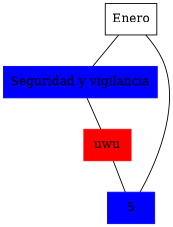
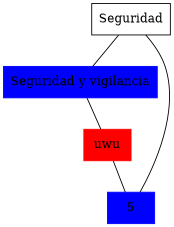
(131, 19) -> (131, 19)
